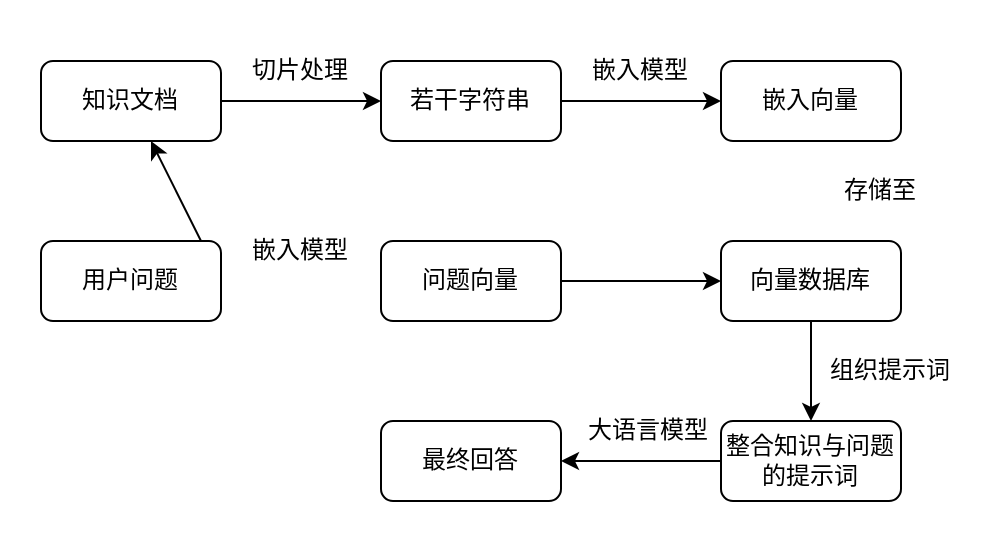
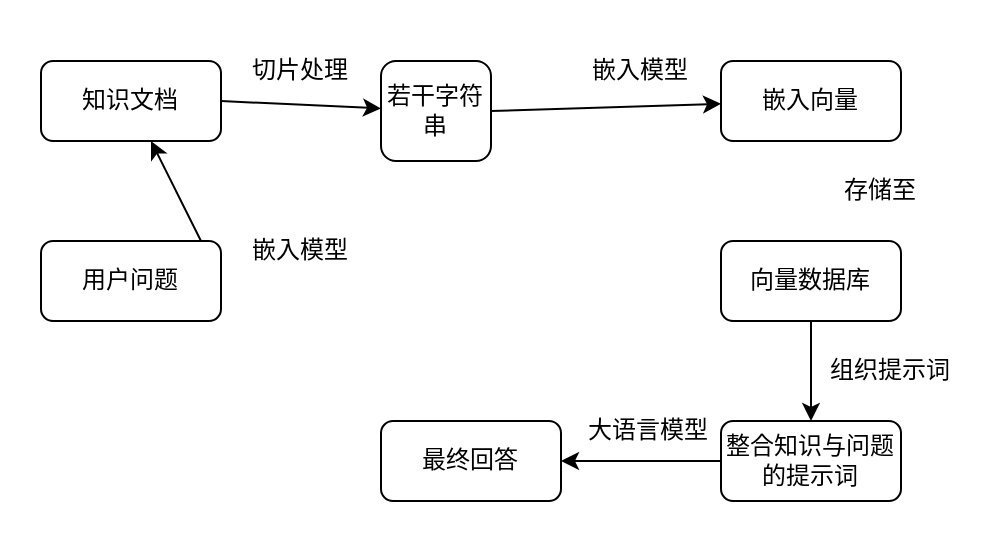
(471, 101) -> (436, 111)
(471, 281) -> none
(634, 281) -> none
